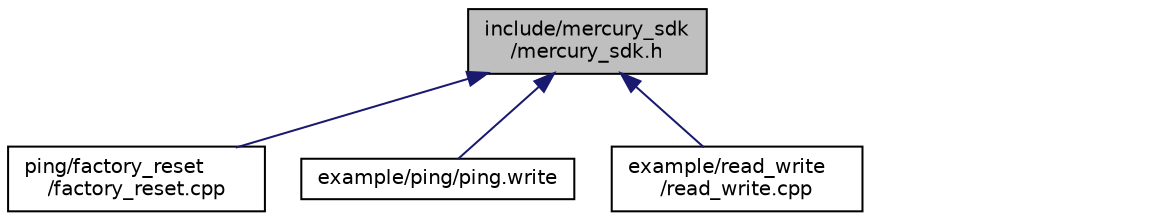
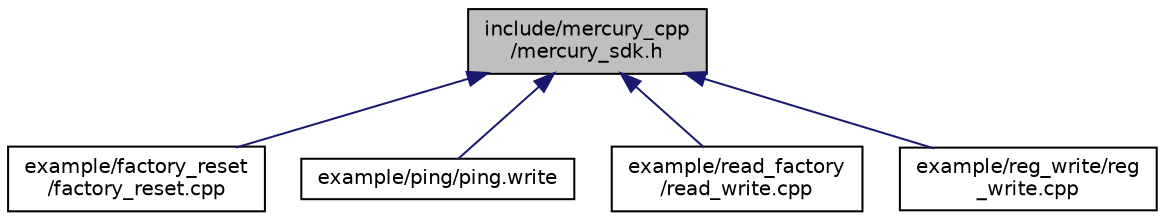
(587, 41) -> (587, 41)
(136, 179) -> (136, 179)
(737, 179) -> (737, 179)
none -> (1028, 179)
